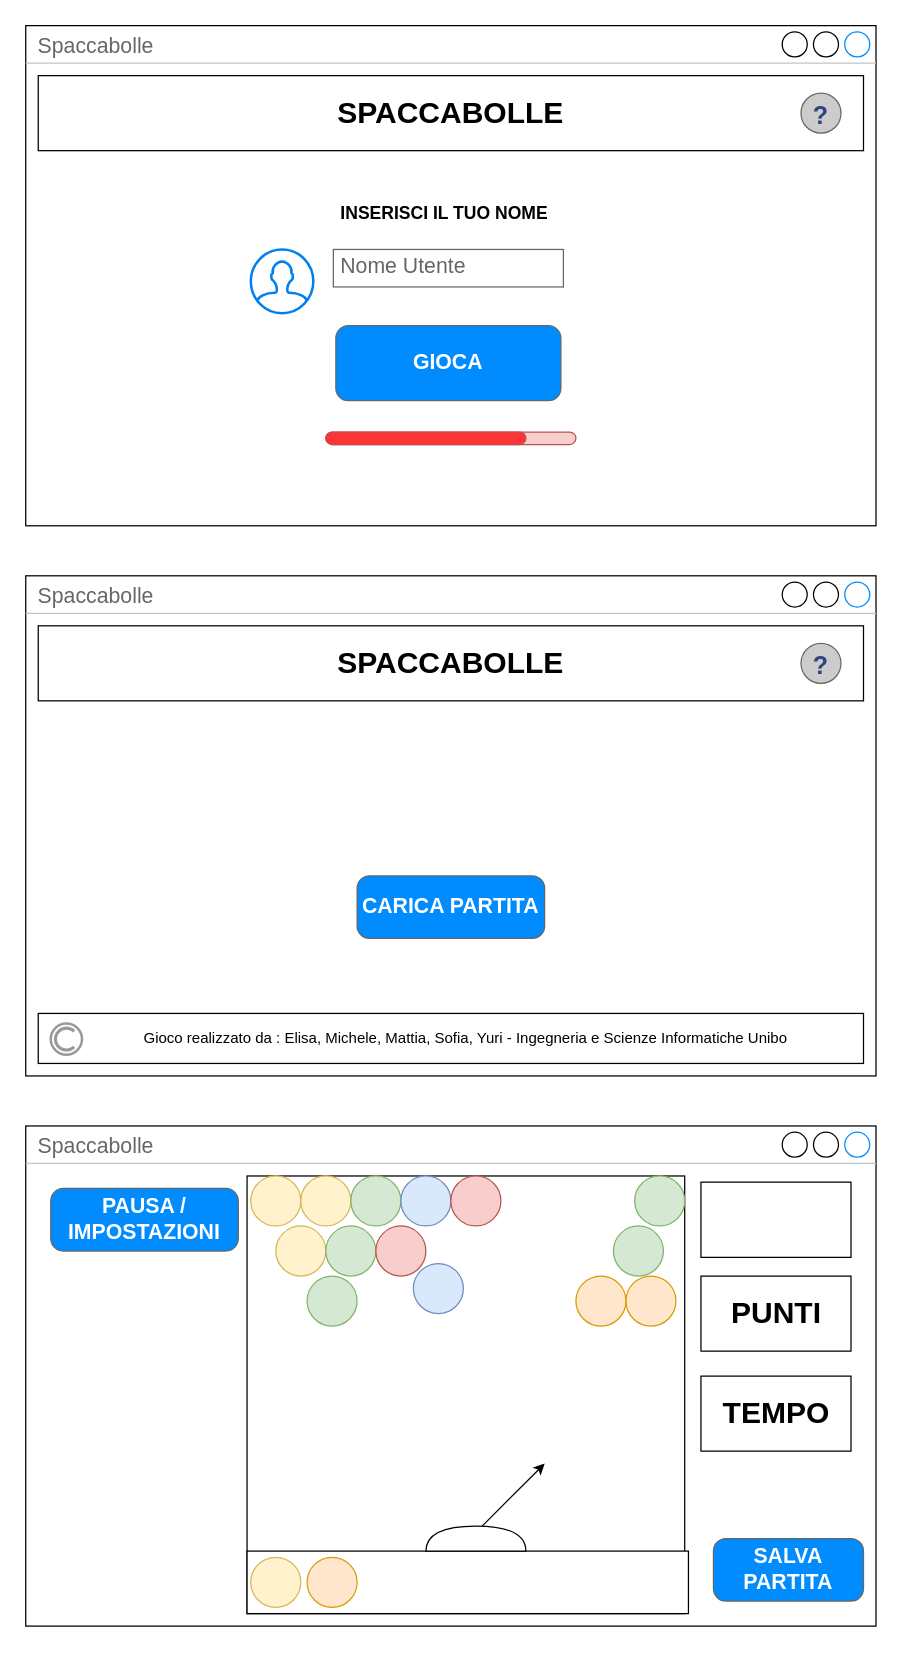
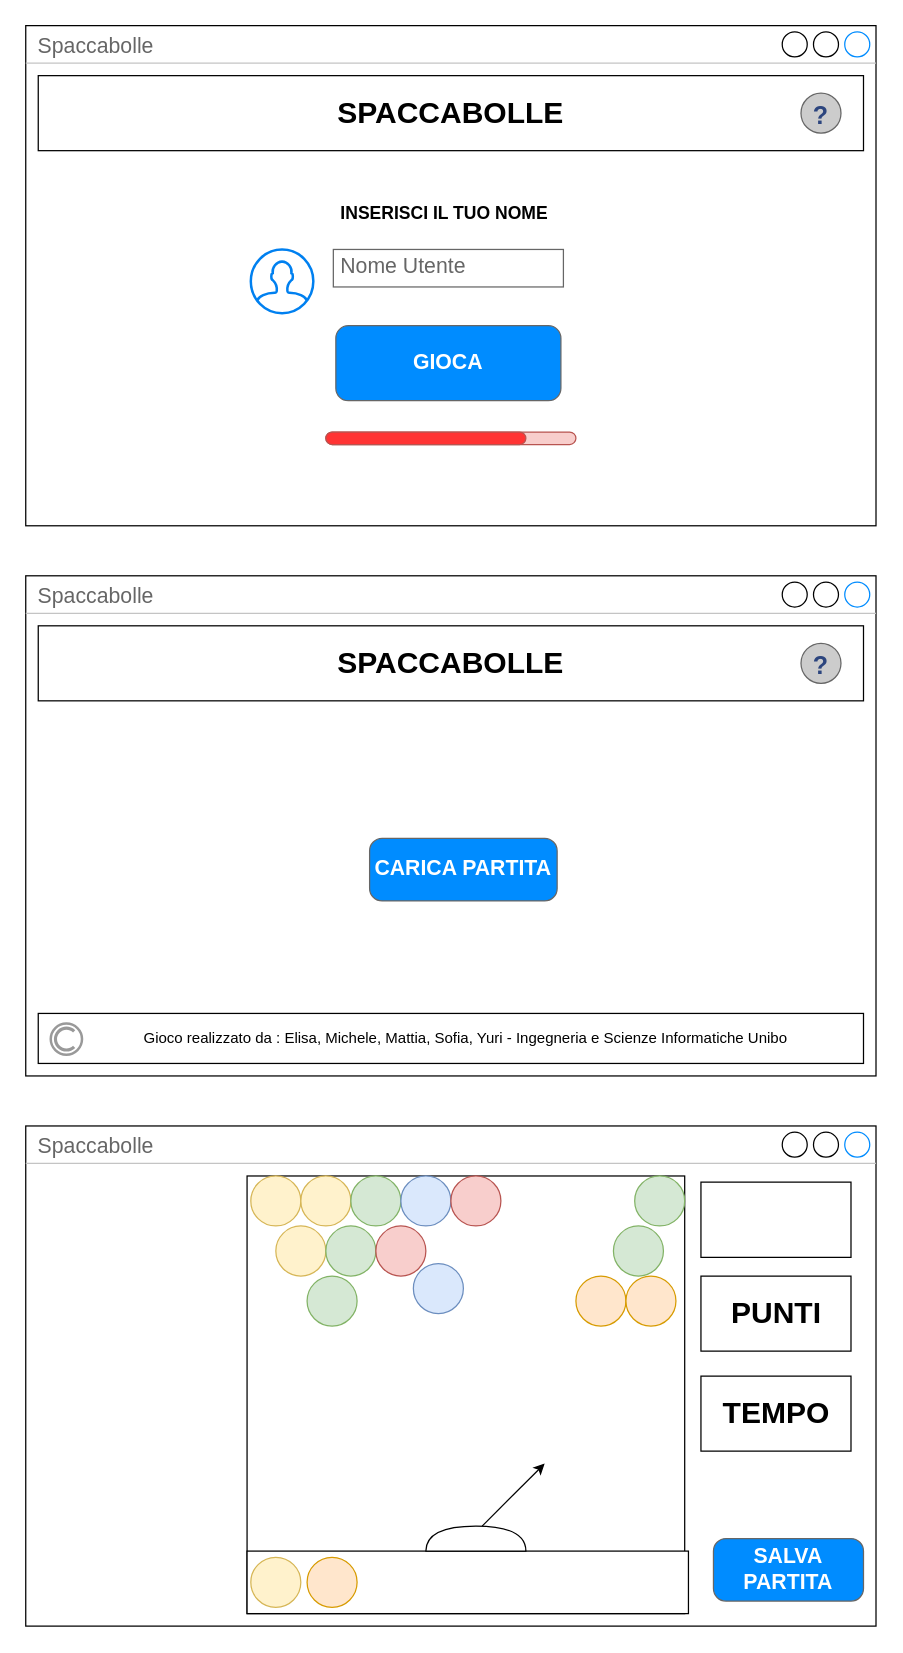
(451, 907) -> (463, 869)
(144, 1219) -> none
